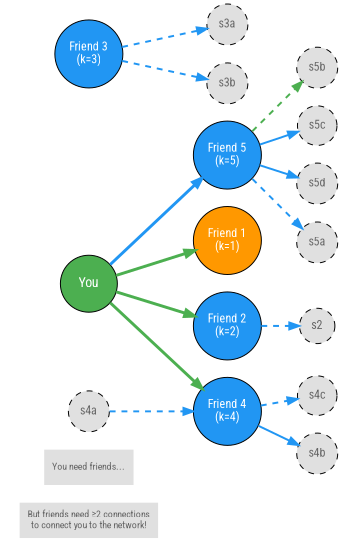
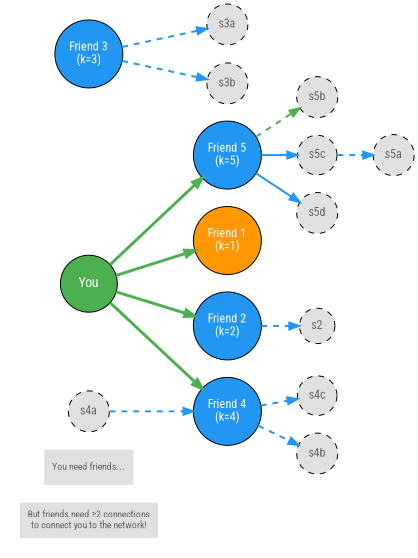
(274, 200) -> (350, 155)
(153, 225) -> (153, 225)
(274, 433) -> (274, 433)
